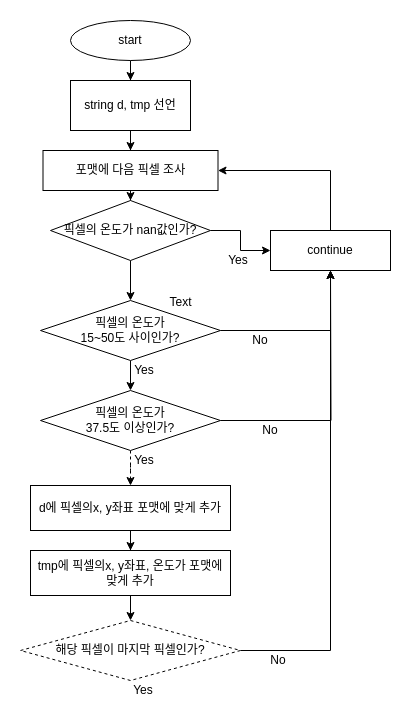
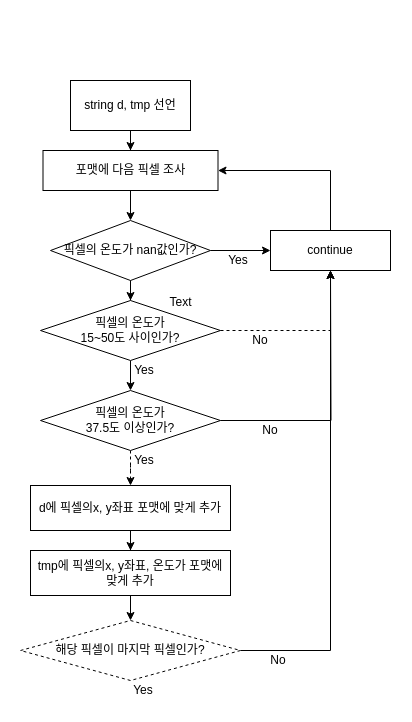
(131, 41) -> none
(131, 75) -> none
(131, 231) -> (131, 251)
(275, 331) -> (275, 331)
